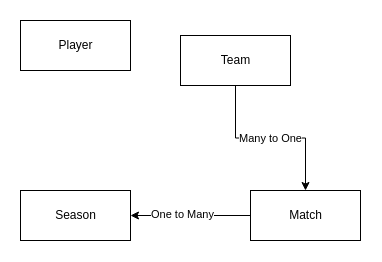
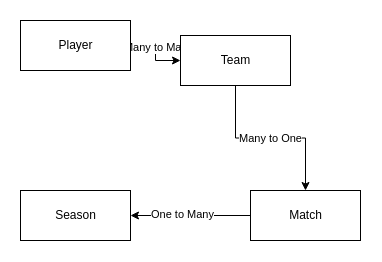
none -> (156, 50)
